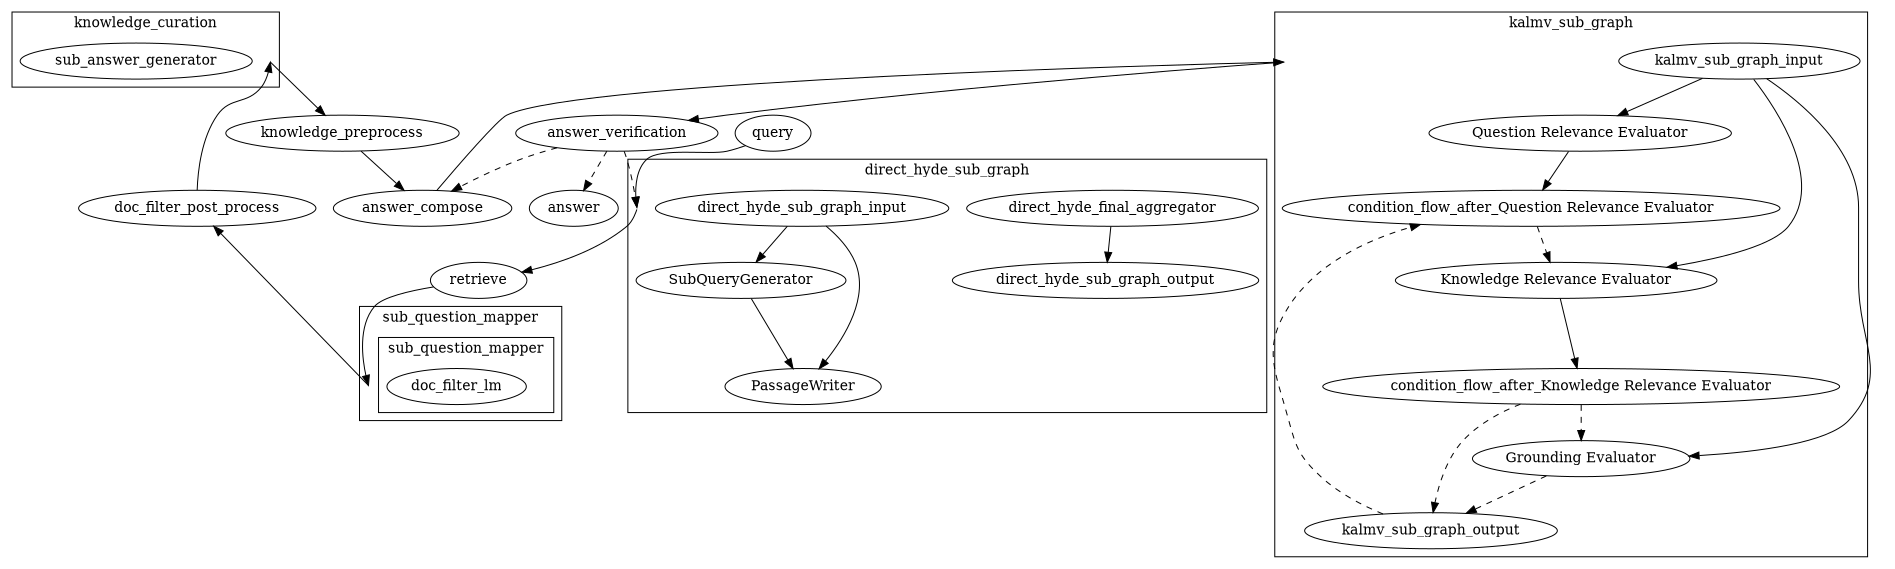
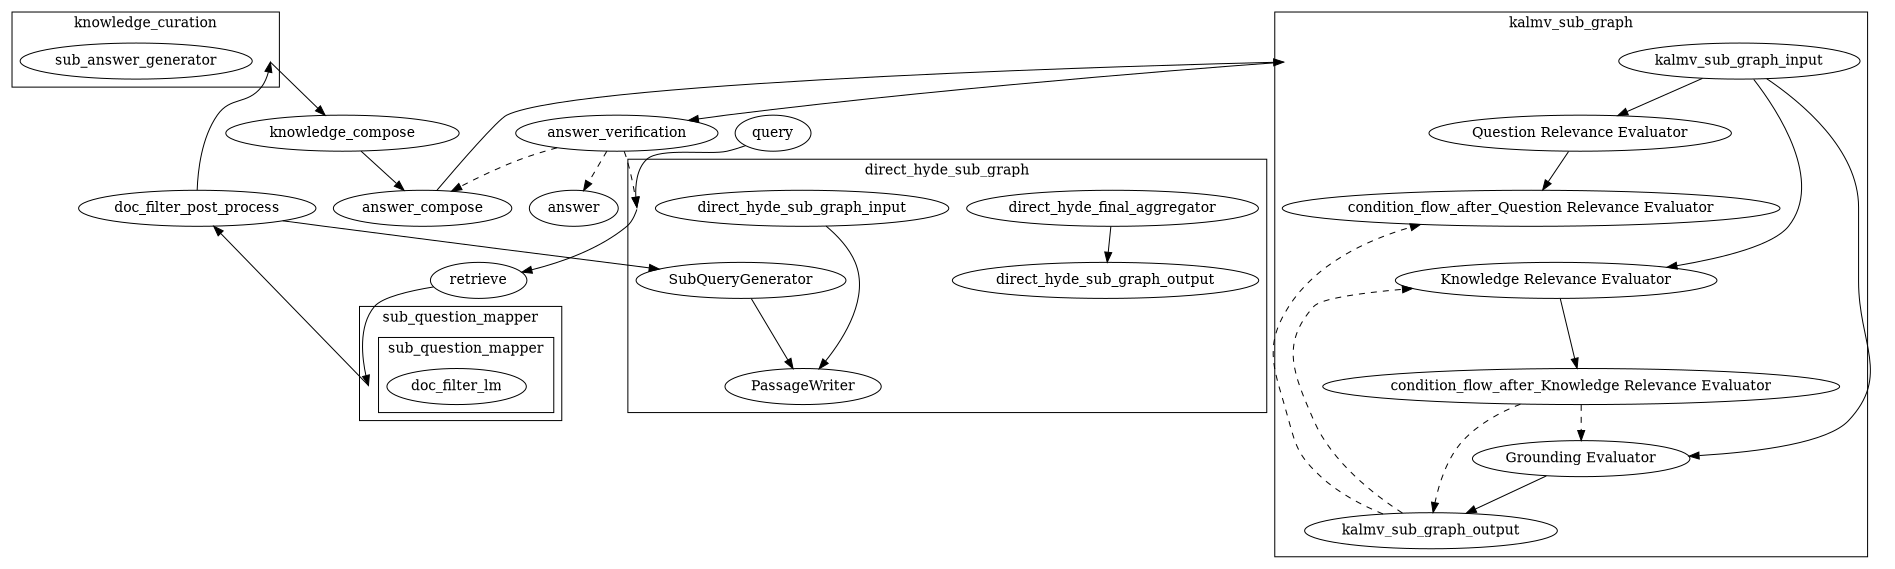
(342, 133) -> (342, 133)
(775, 240) -> (466, 245)
(1542, 240) -> (1298, 381)
(1511, 492) -> (1511, 492)
